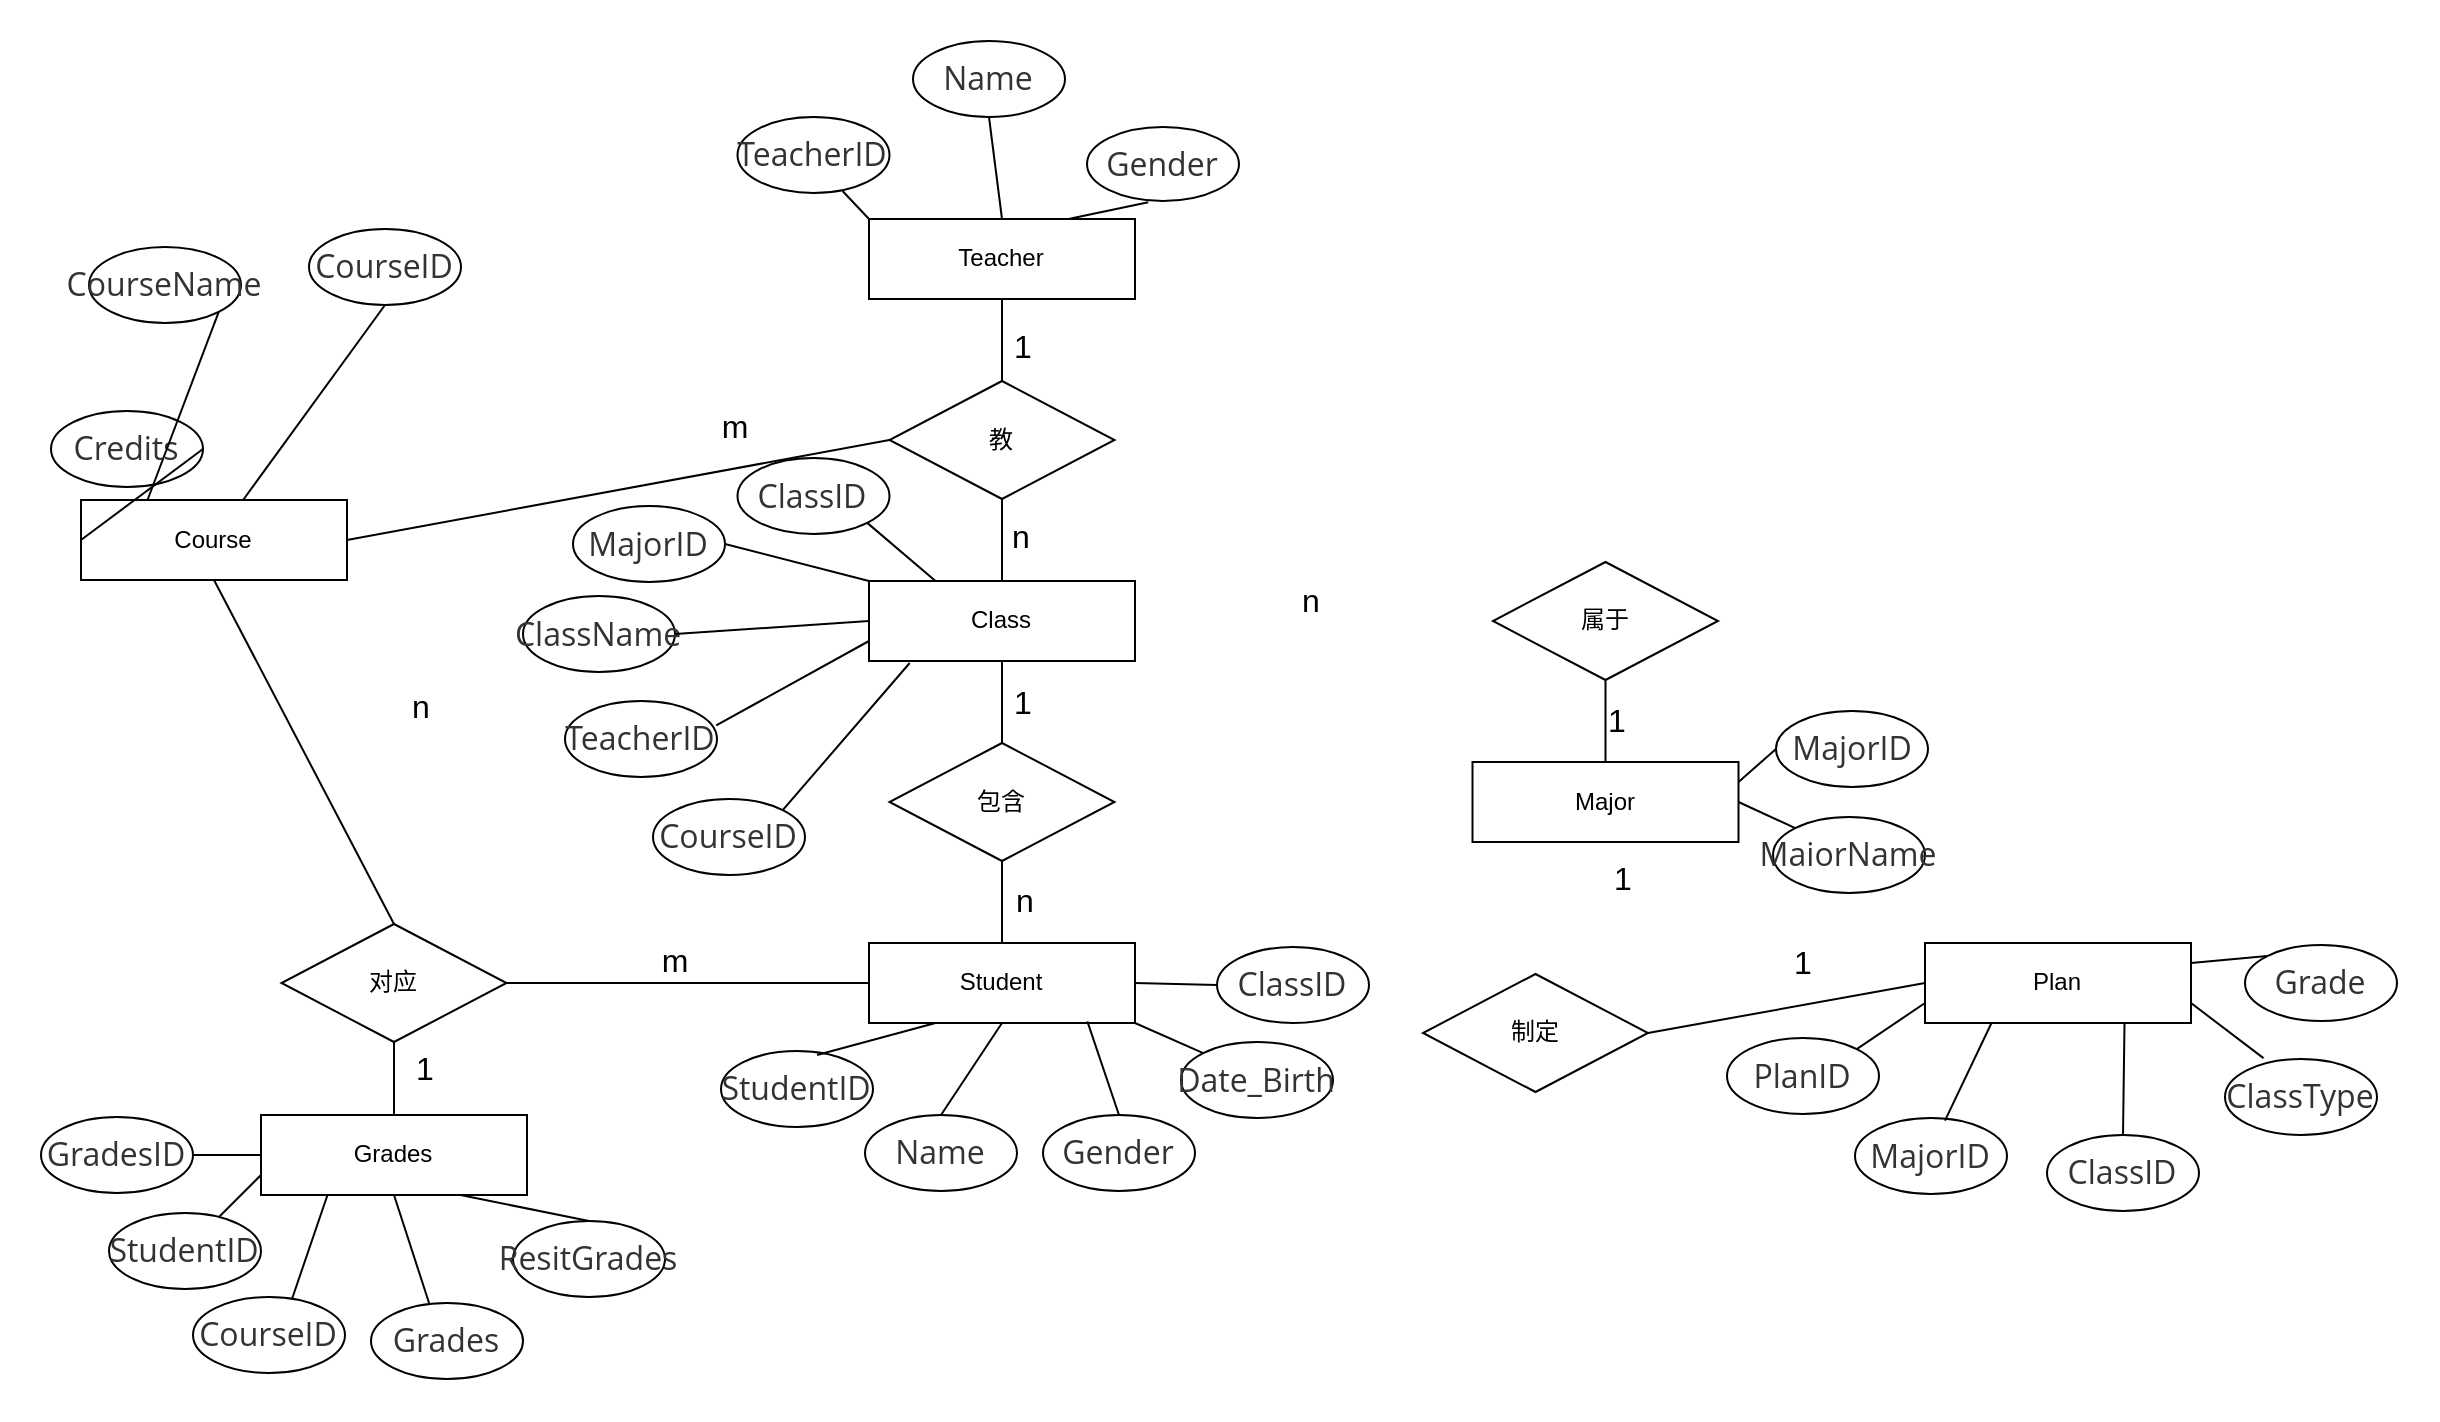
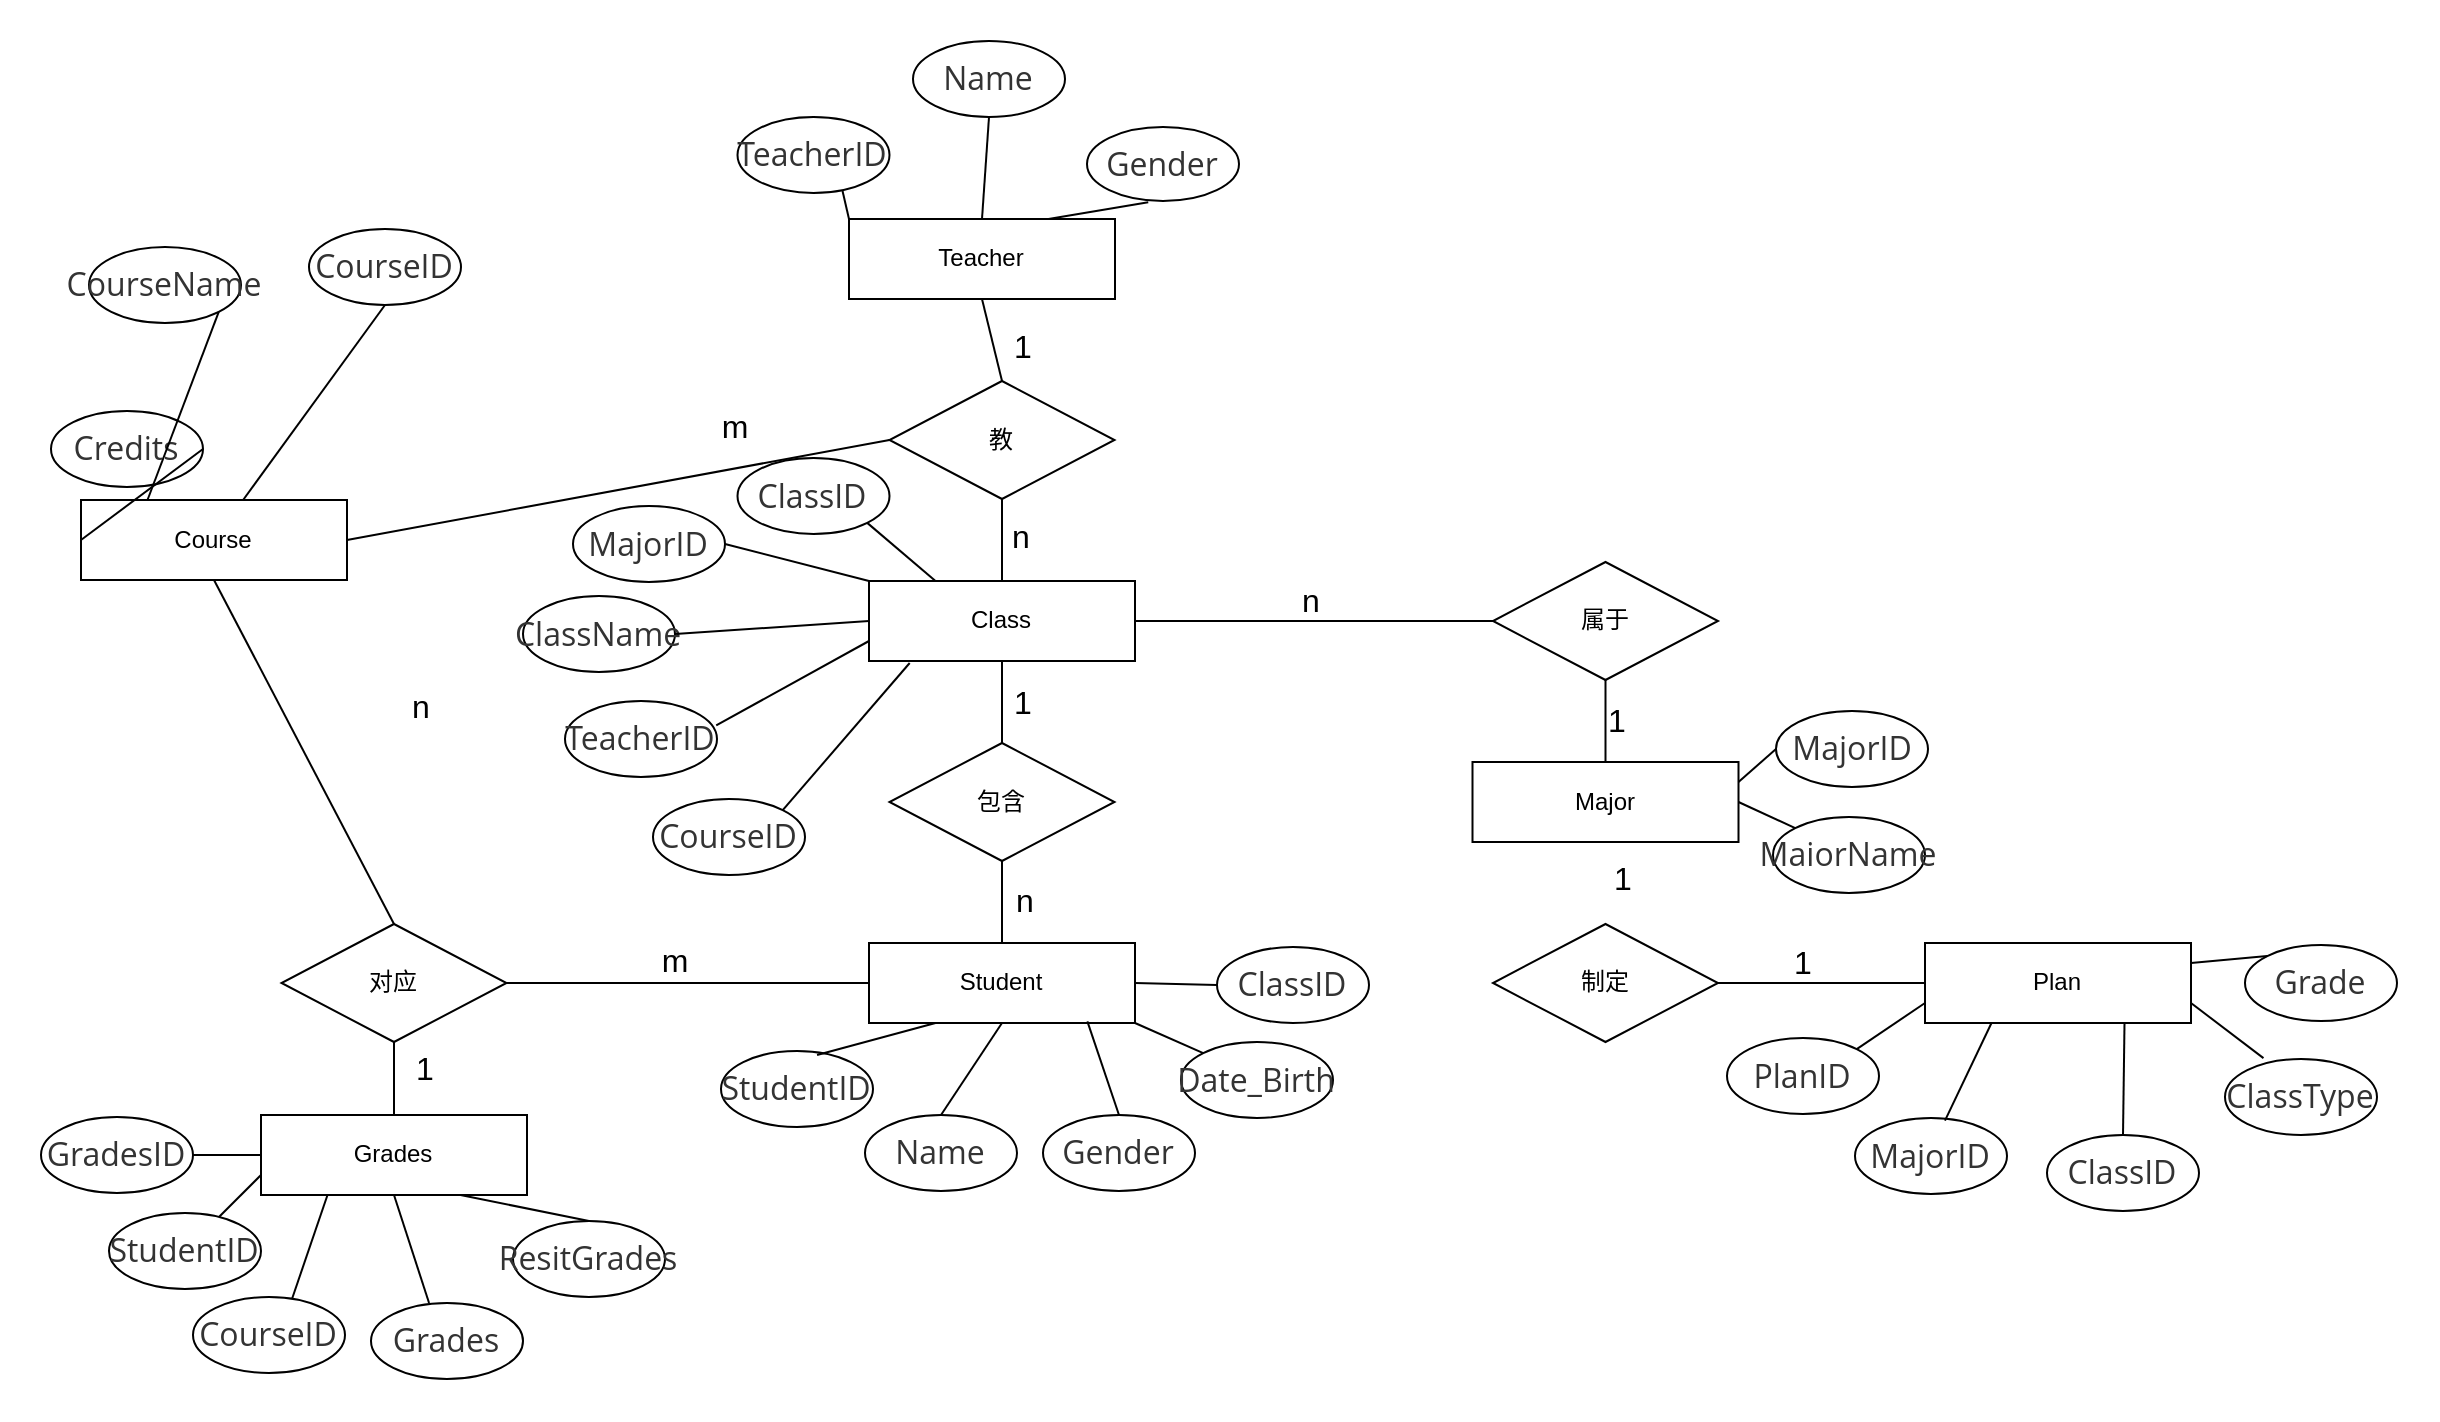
(1002, 259) -> (982, 259)
none -> (1314, 621)
(1536, 1033) -> (1606, 983)
